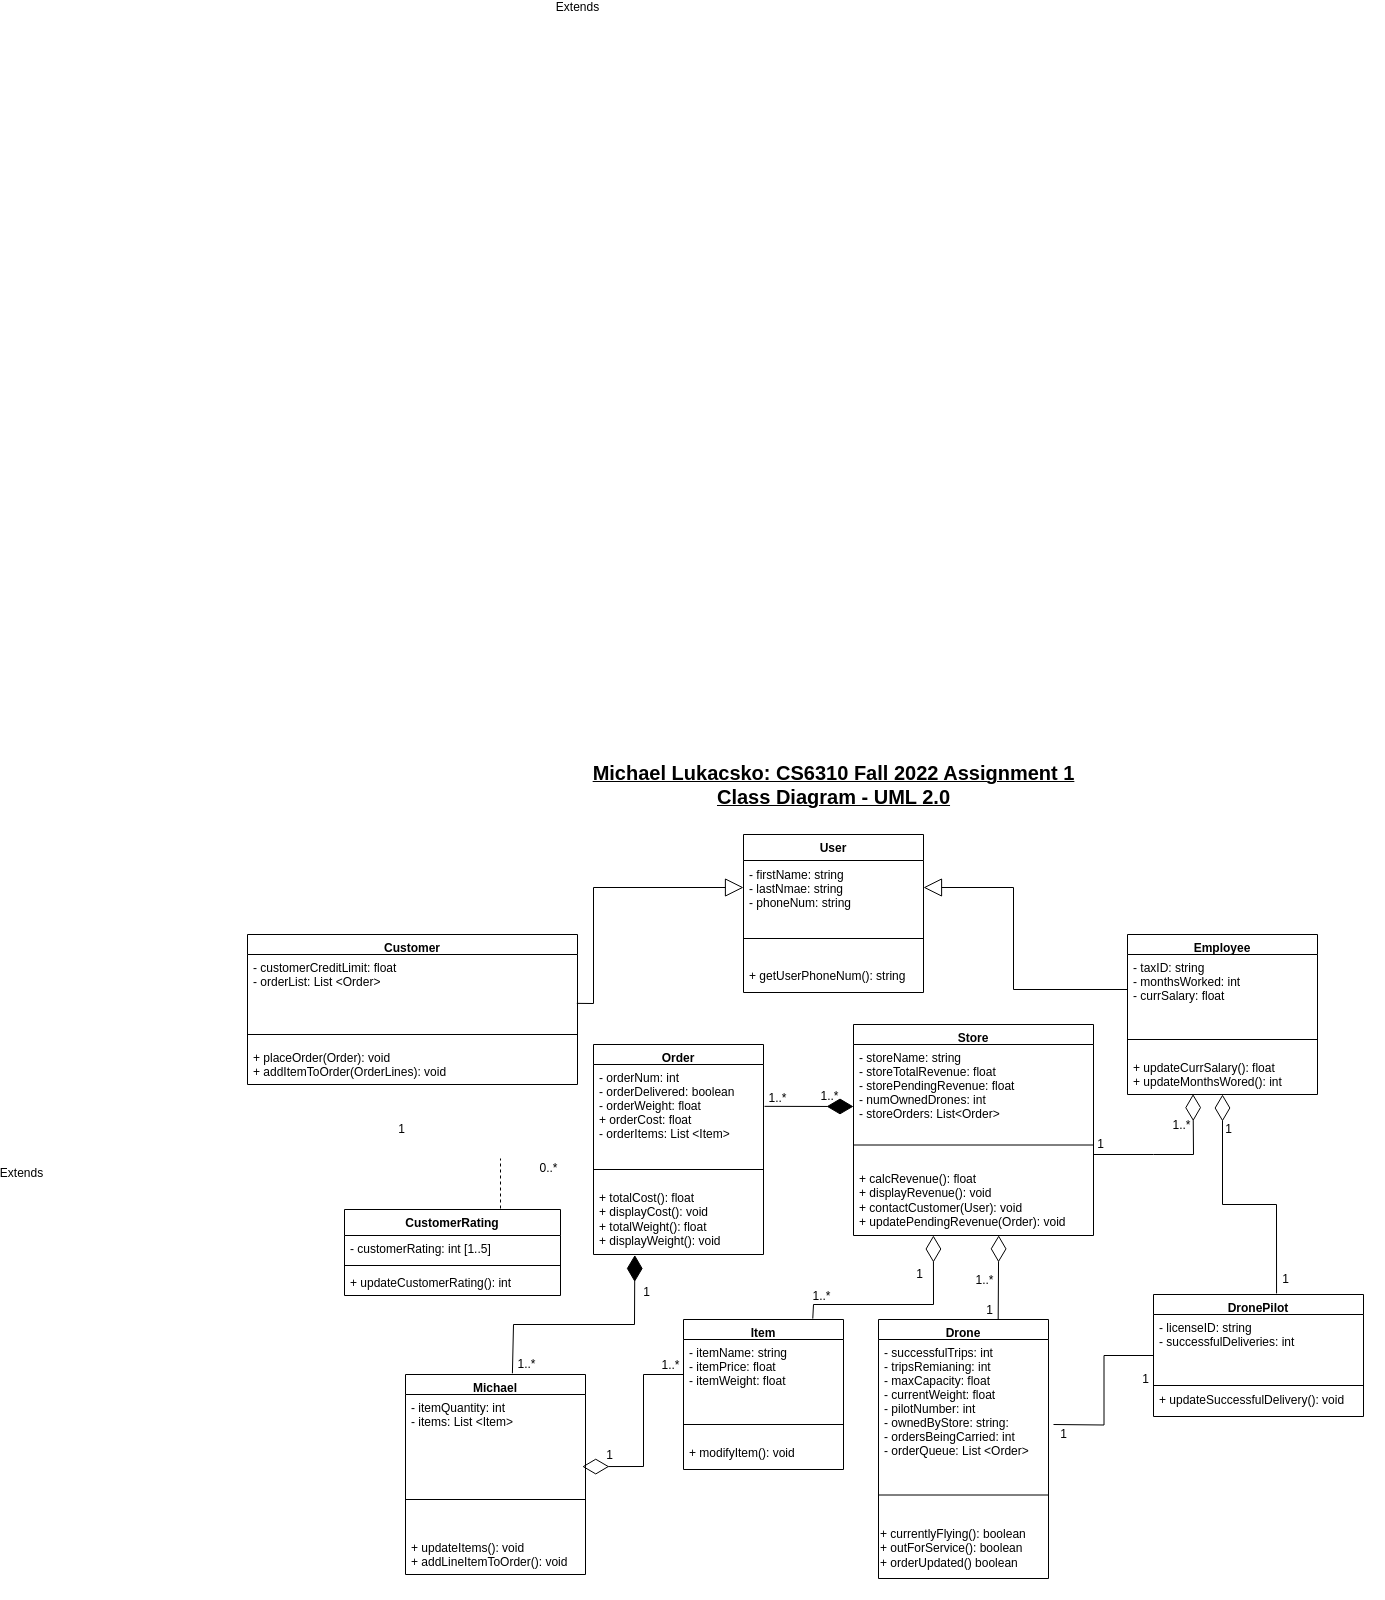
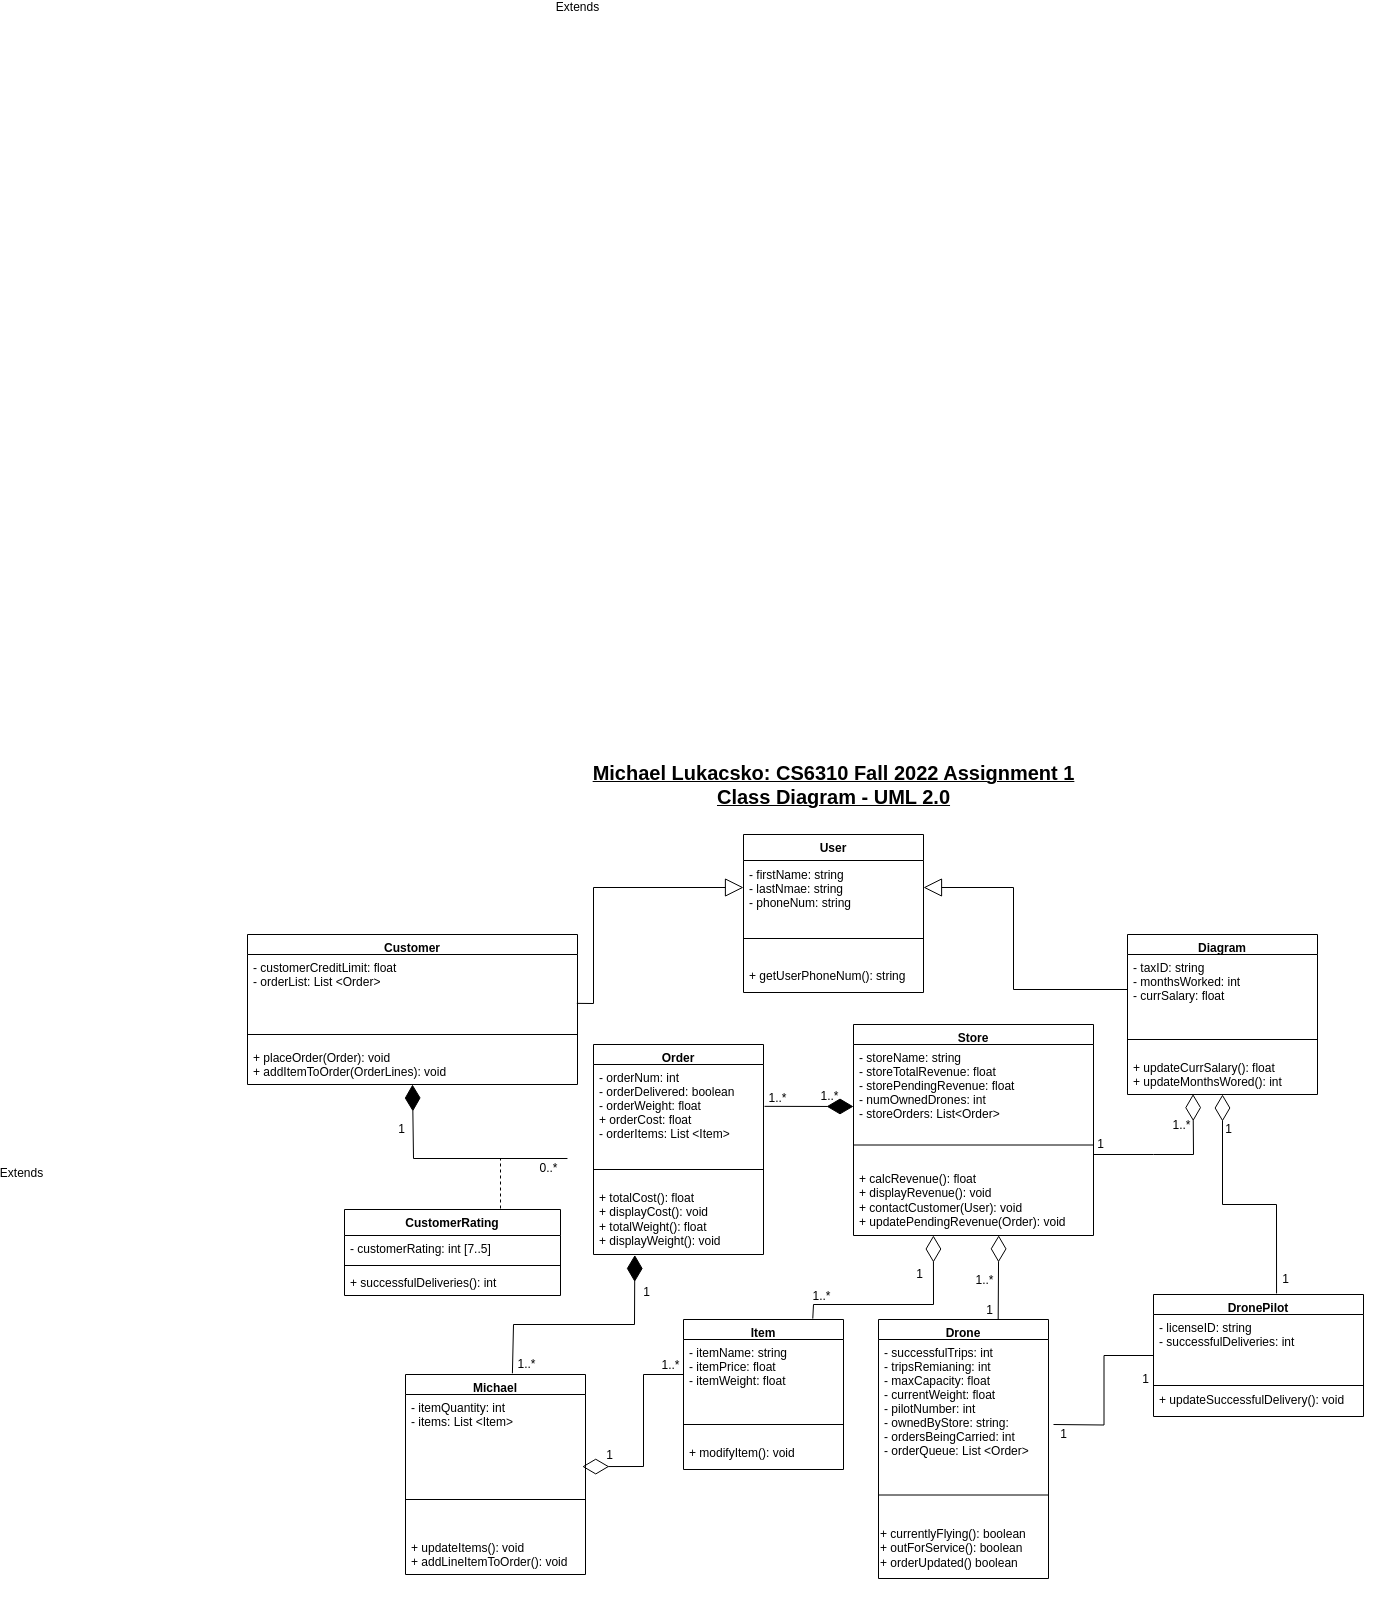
(1222, 948) -> (1222, 948)
none -> (467, 1159)
(432, 1249) -> (432, 1249)
(440, 1283) -> (435, 1283)
